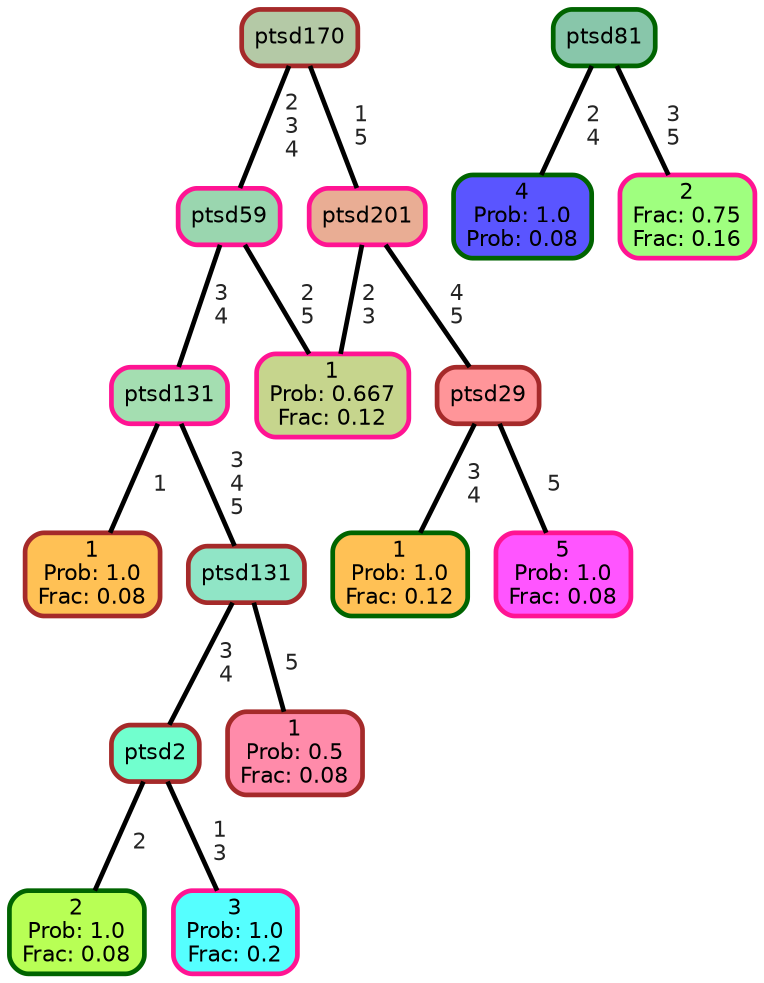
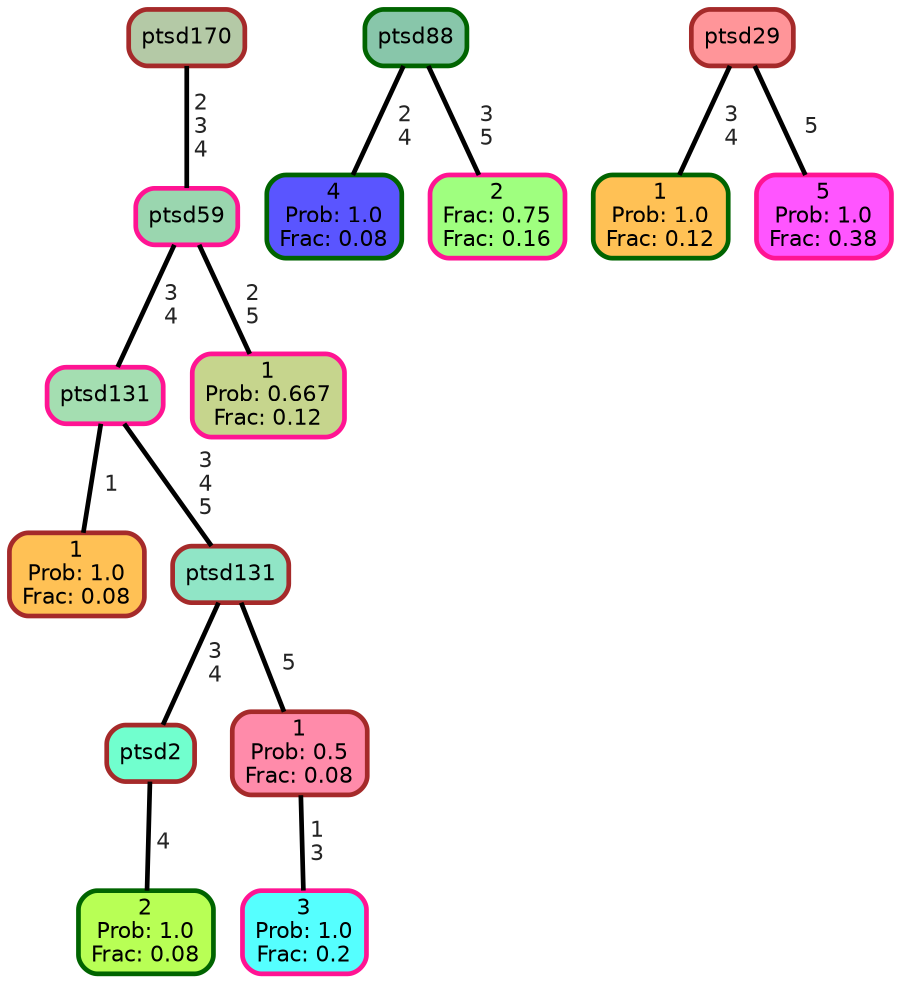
(604, 38) -> (416, 38)
(367, 217) -> none
(523, 217) -> (334, 217)
(563, 574) -> (824, 217)
(192, 836) -> (302, 843)
(137, 843) -> (160, 843)
